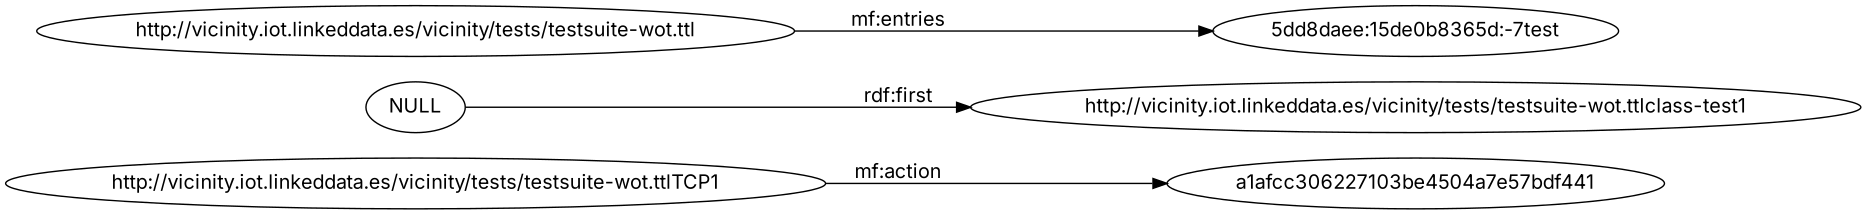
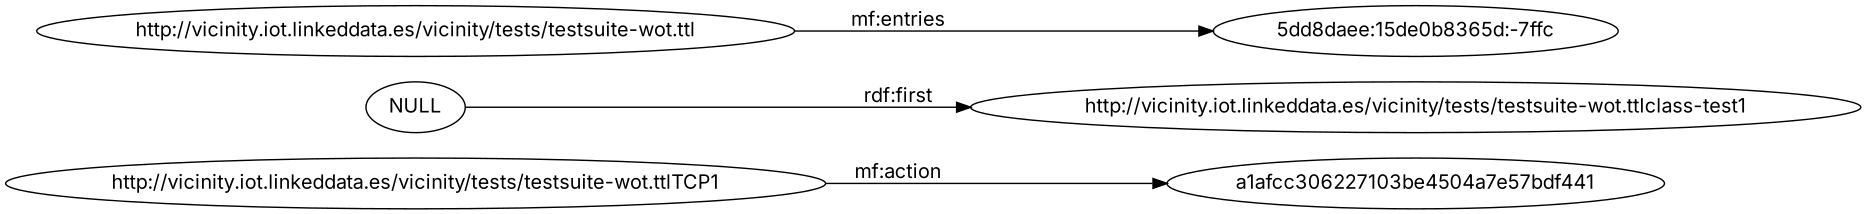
(1416, 31) -> (1416, 31)
